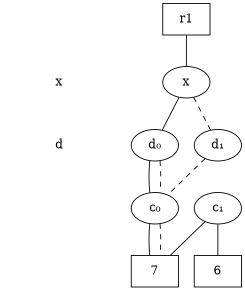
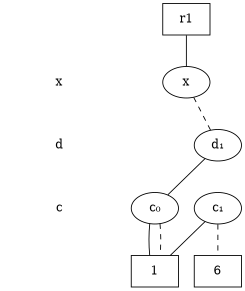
(155, 145) -> none
(186, 177) -> (186, 177)
none -> (60, 208)
(218, 240) -> (218, 240)
(155, 271) -> (155, 271)
